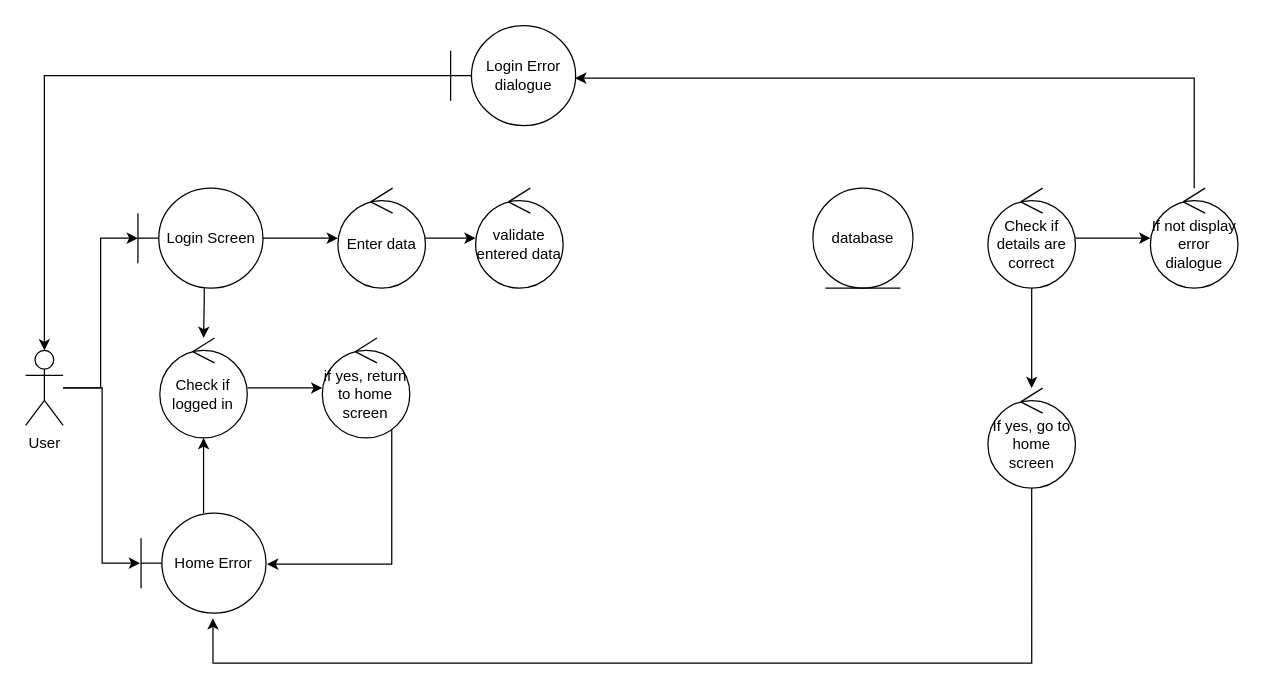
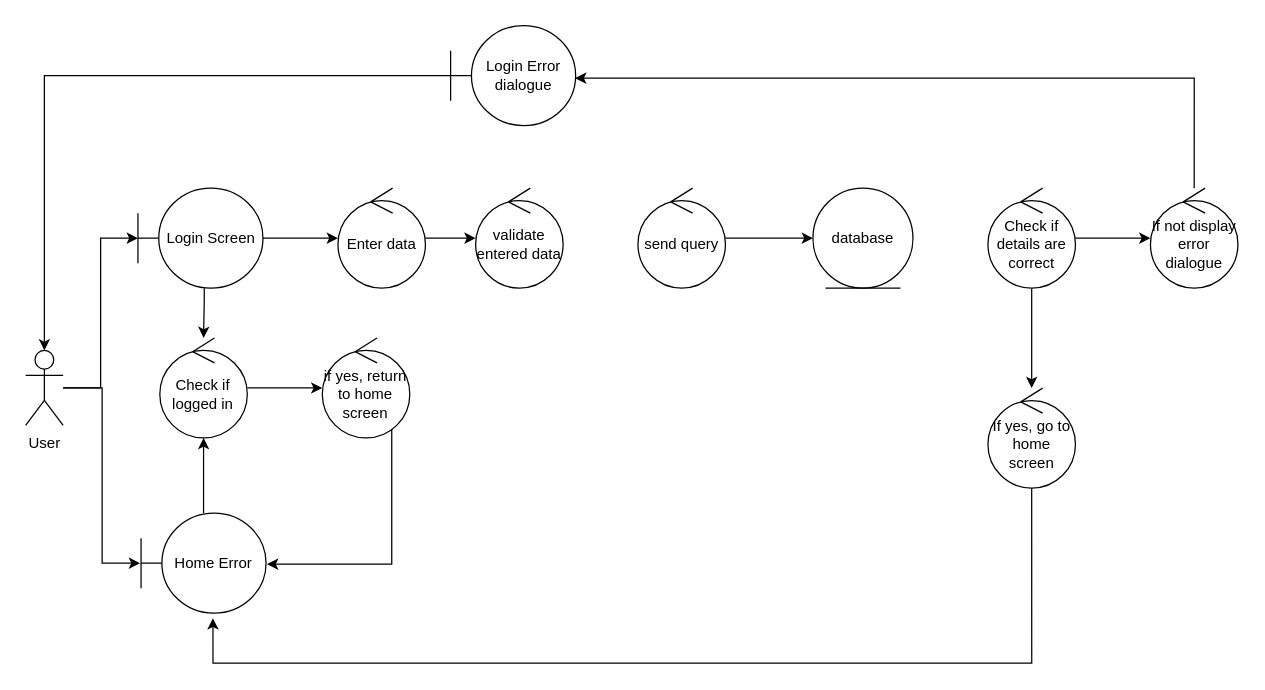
none -> (682, 238)
none -> (765, 238)
